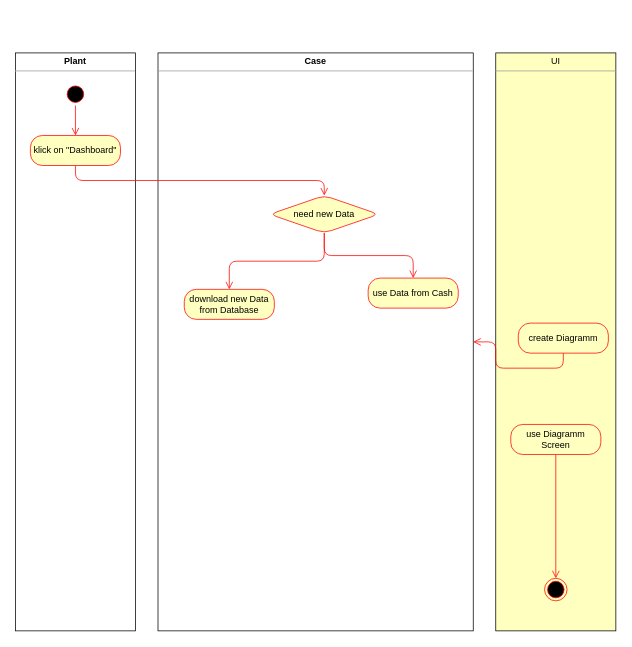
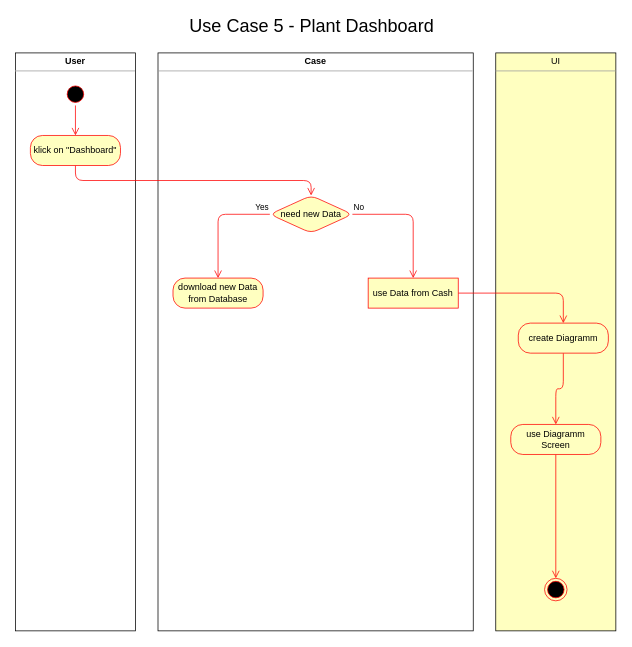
none -> (312, 27)
(75, 58) -> (75, 58)
(324, 214) -> (311, 214)
(413, 293) -> (413, 293)
none -> (521, 293)
(229, 304) -> (218, 293)
(529, 368) -> (556, 389)
